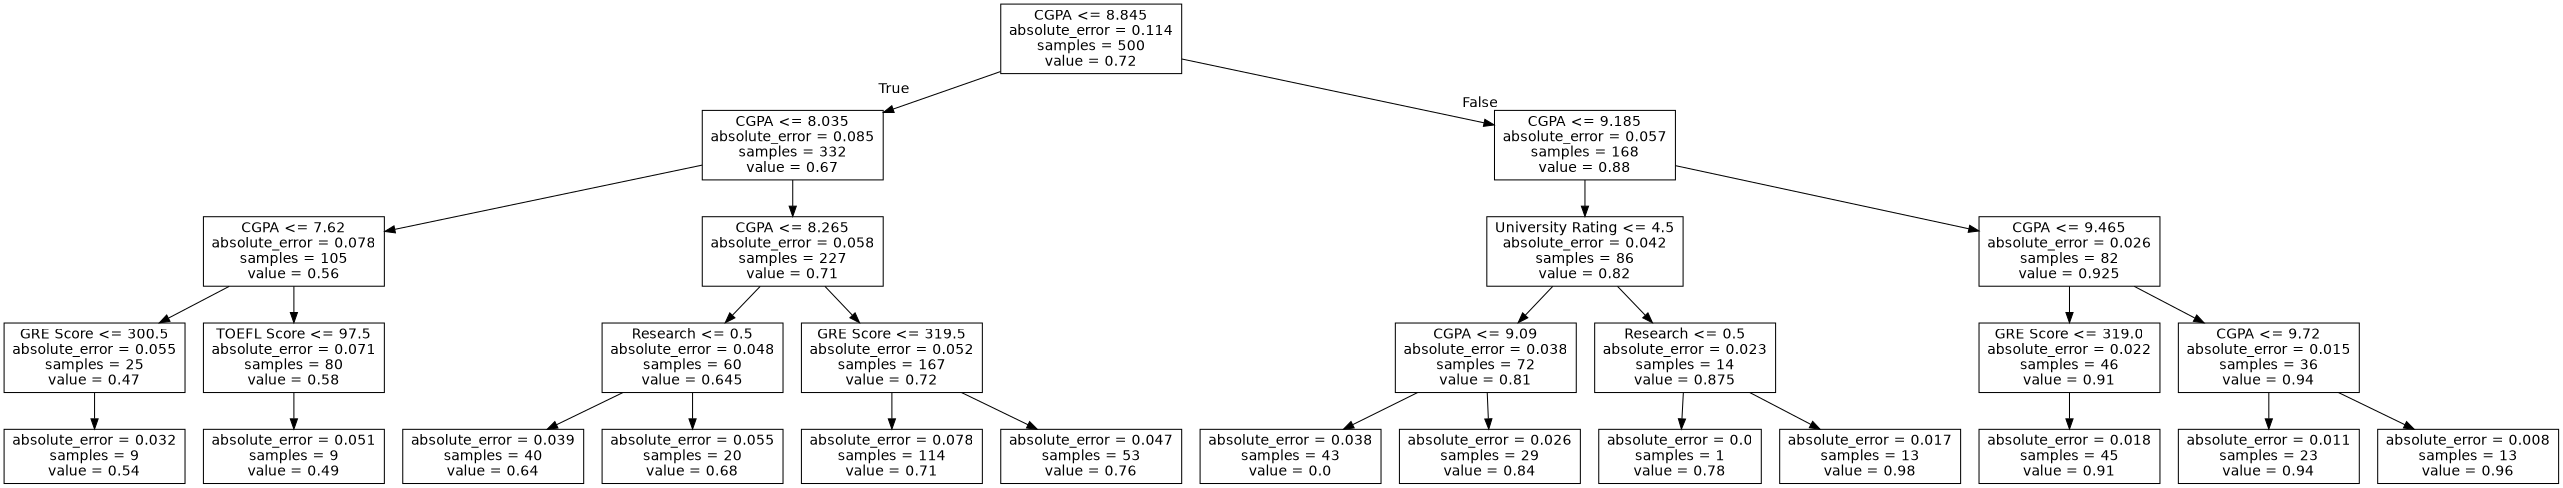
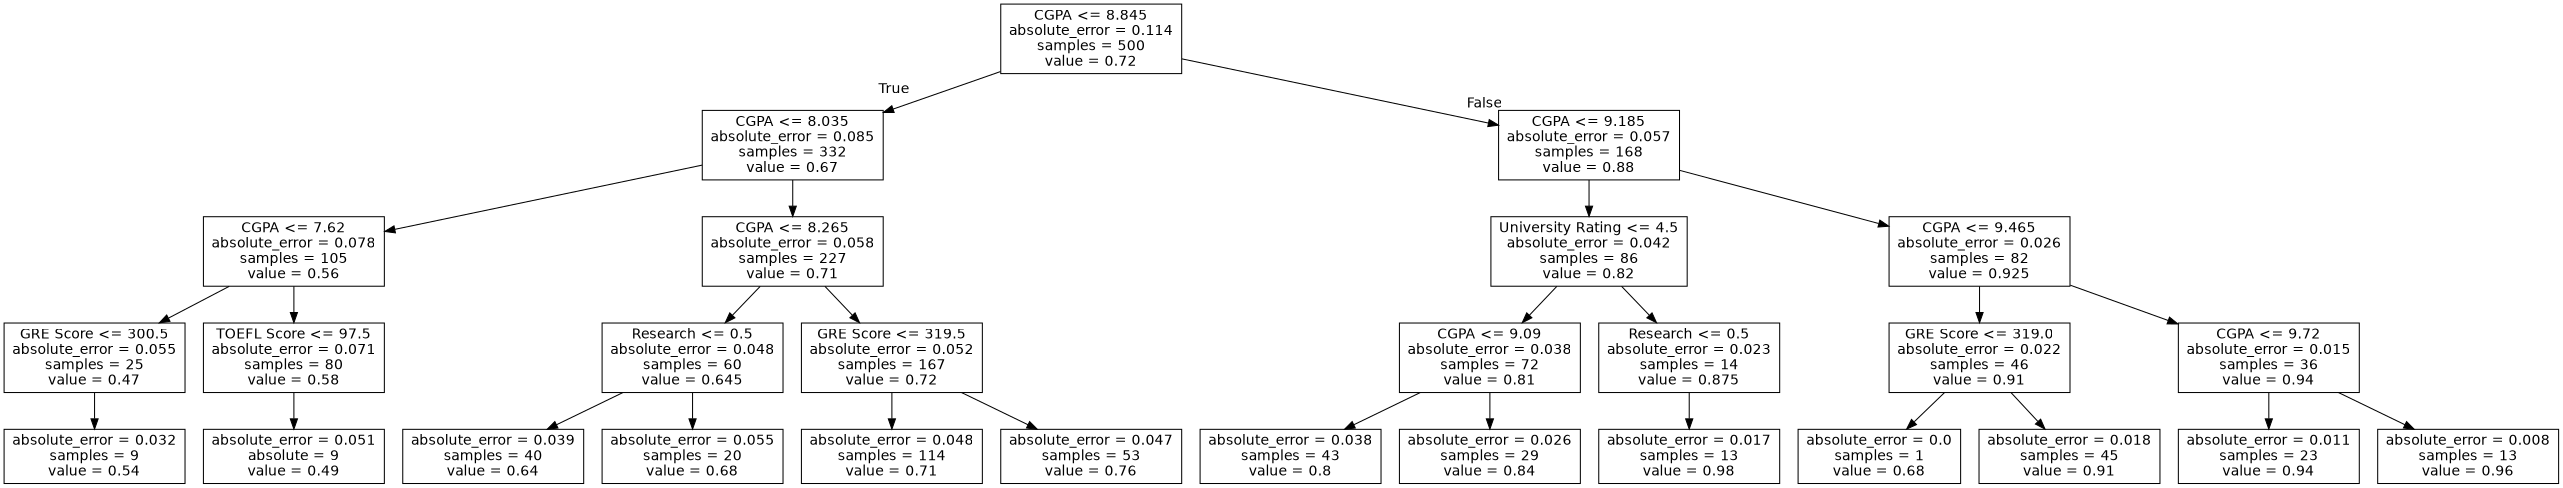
(294, 456) -> (294, 456)
(892, 456) -> (892, 456)
(1291, 456) -> (1291, 456)
(1680, 456) -> none
none -> (1879, 456)
